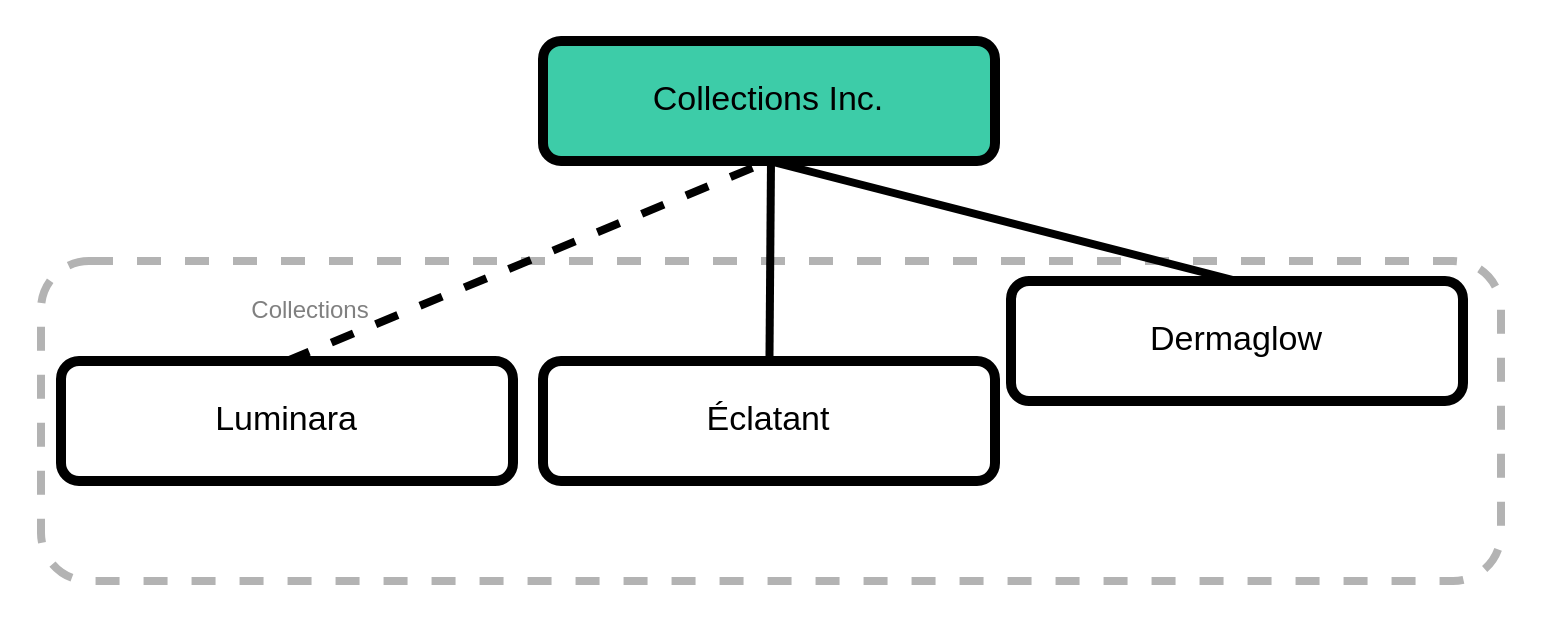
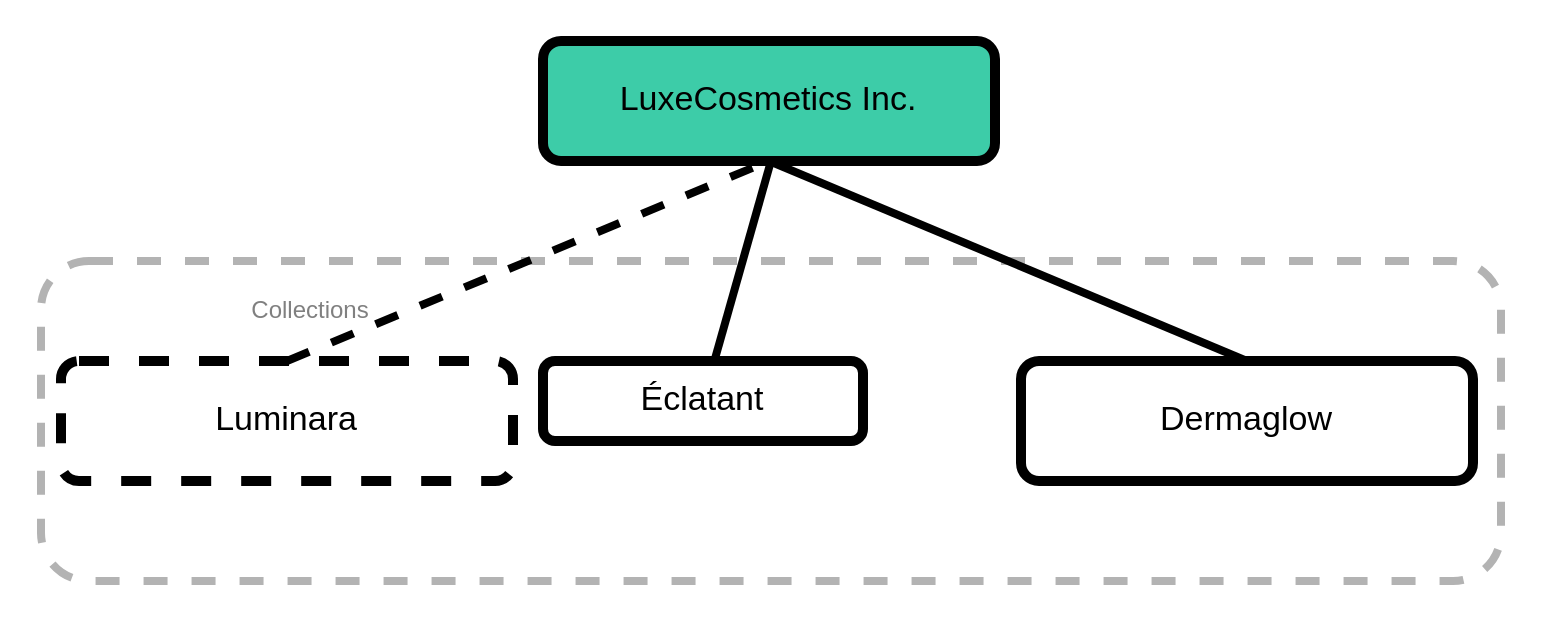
(769, 101) -> (769, 101)
(1237, 341) -> (1247, 421)
(287, 421) -> (287, 421)
(769, 421) -> (703, 401)
